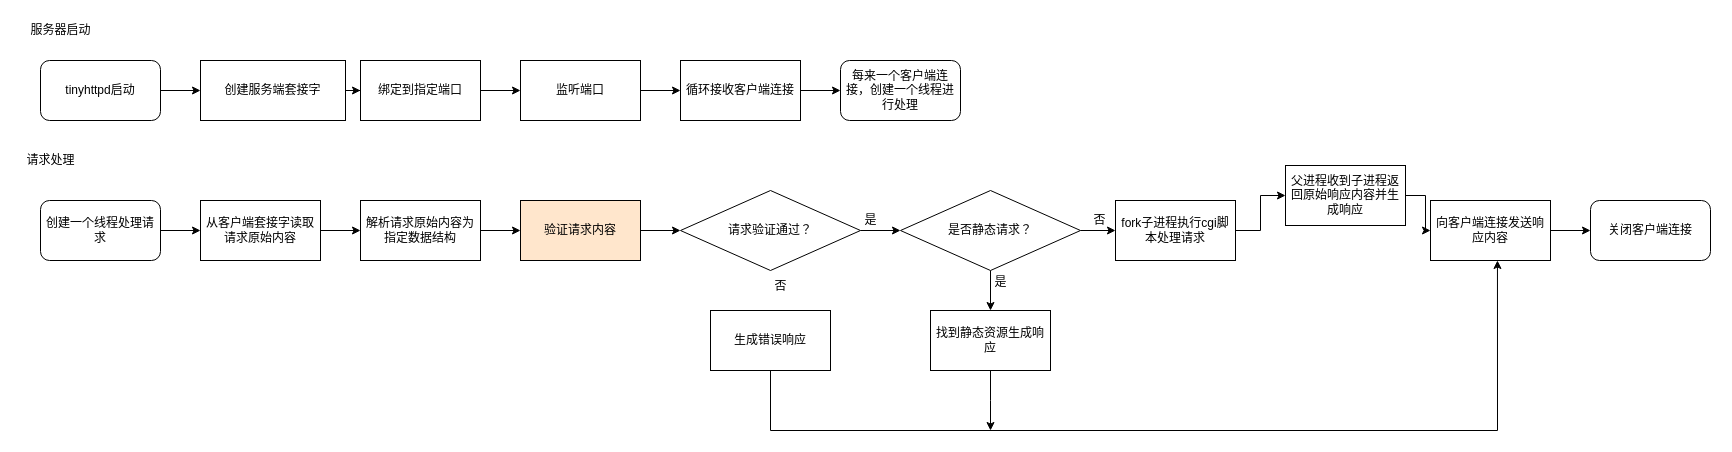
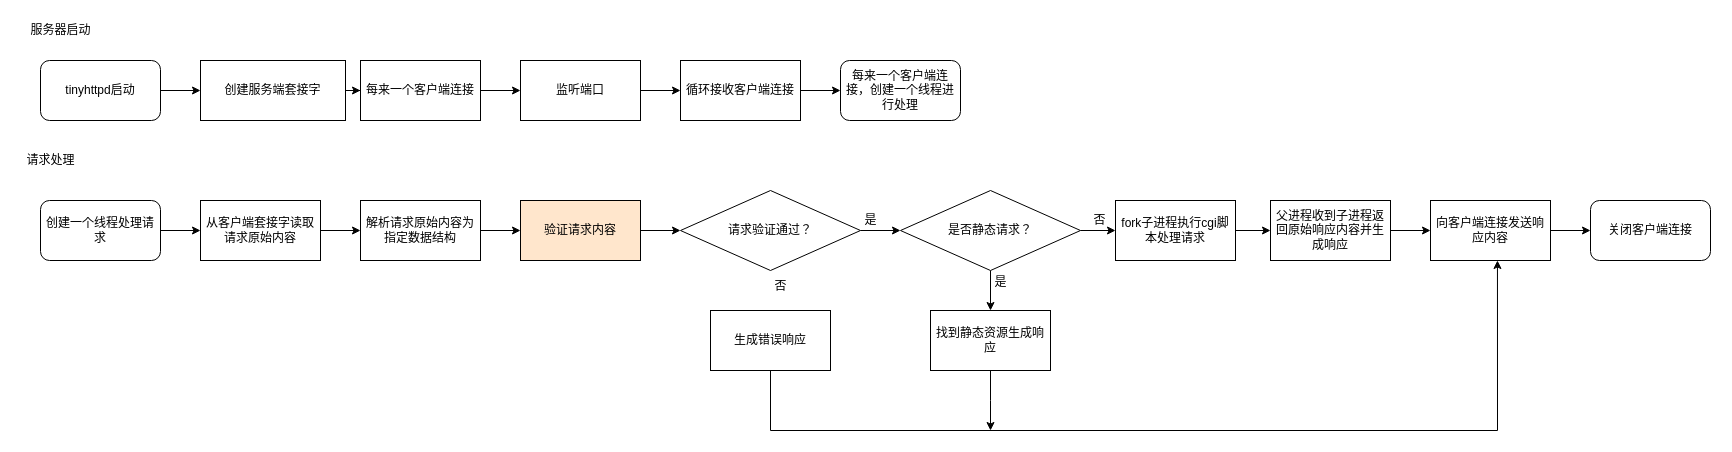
(421, 91) -> (421, 91)
(1346, 196) -> (1331, 231)
